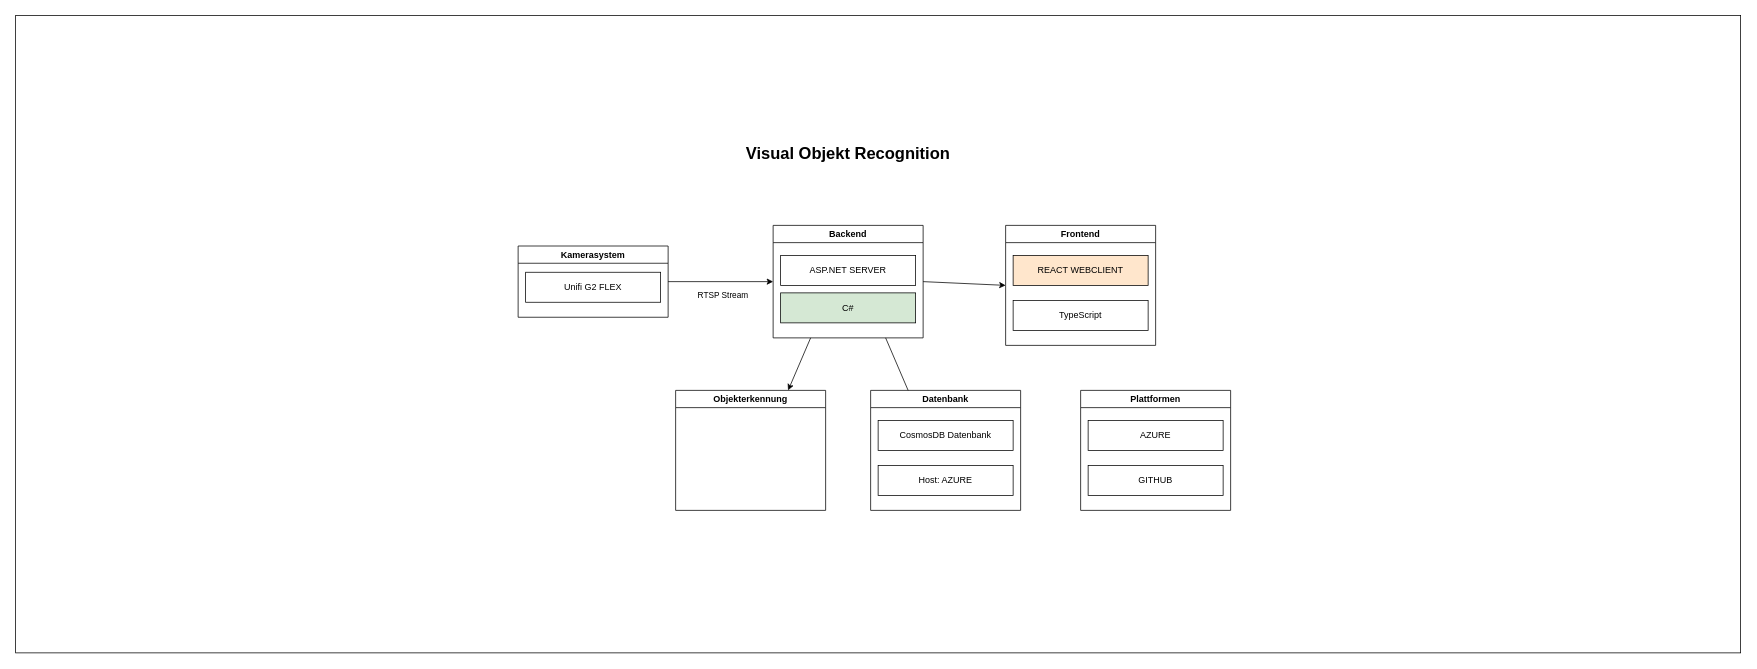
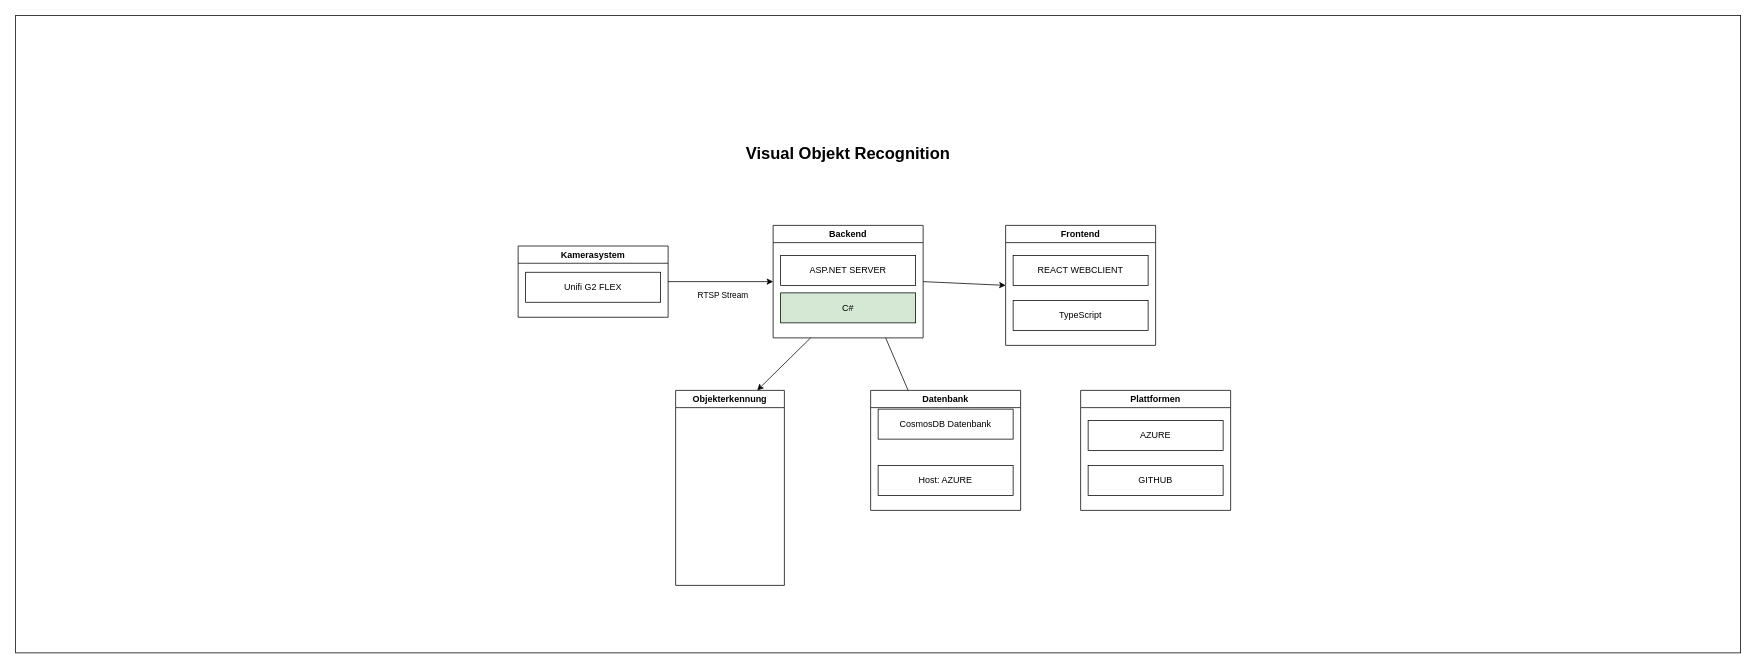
(1080, 270) -> (1080, 270)
(945, 435) -> (945, 424)
(750, 450) -> (730, 488)
